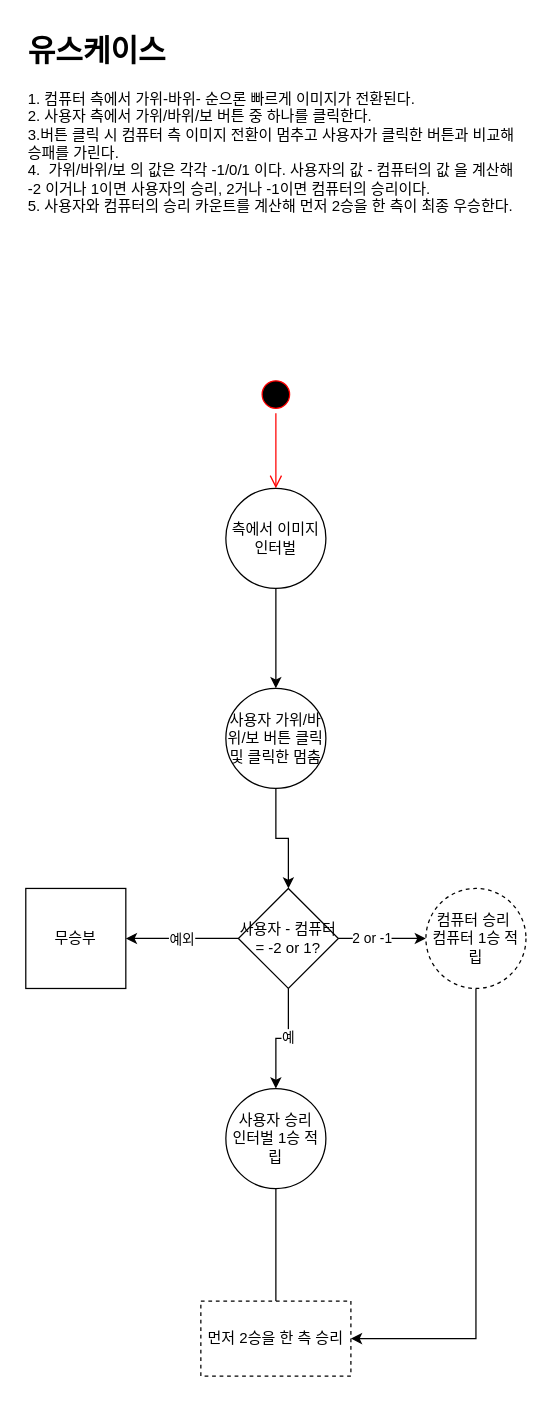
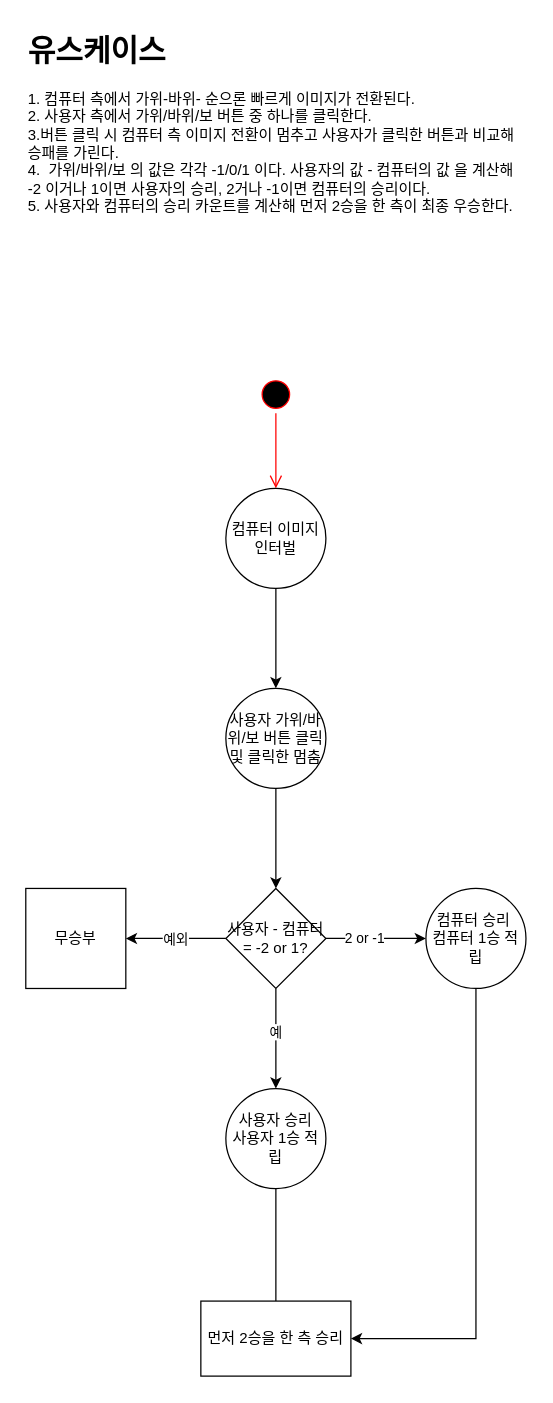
(276, 538) -> (276, 538)
(288, 938) -> (276, 938)
(476, 938) -> (476, 938)
(276, 1138) -> (276, 1138)
(276, 1338) -> (276, 1338)
